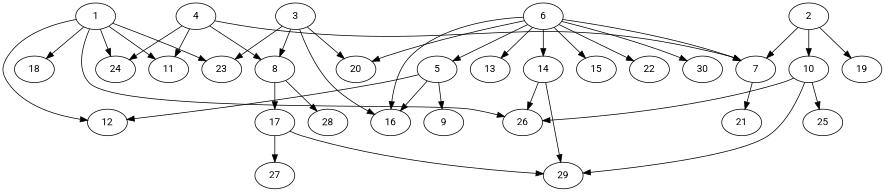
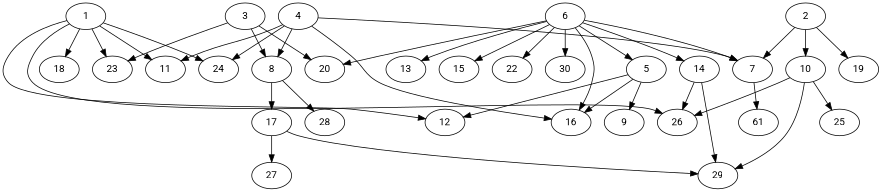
(325, 77) -> (417, 95)
(742, 122) -> (758, 122)
